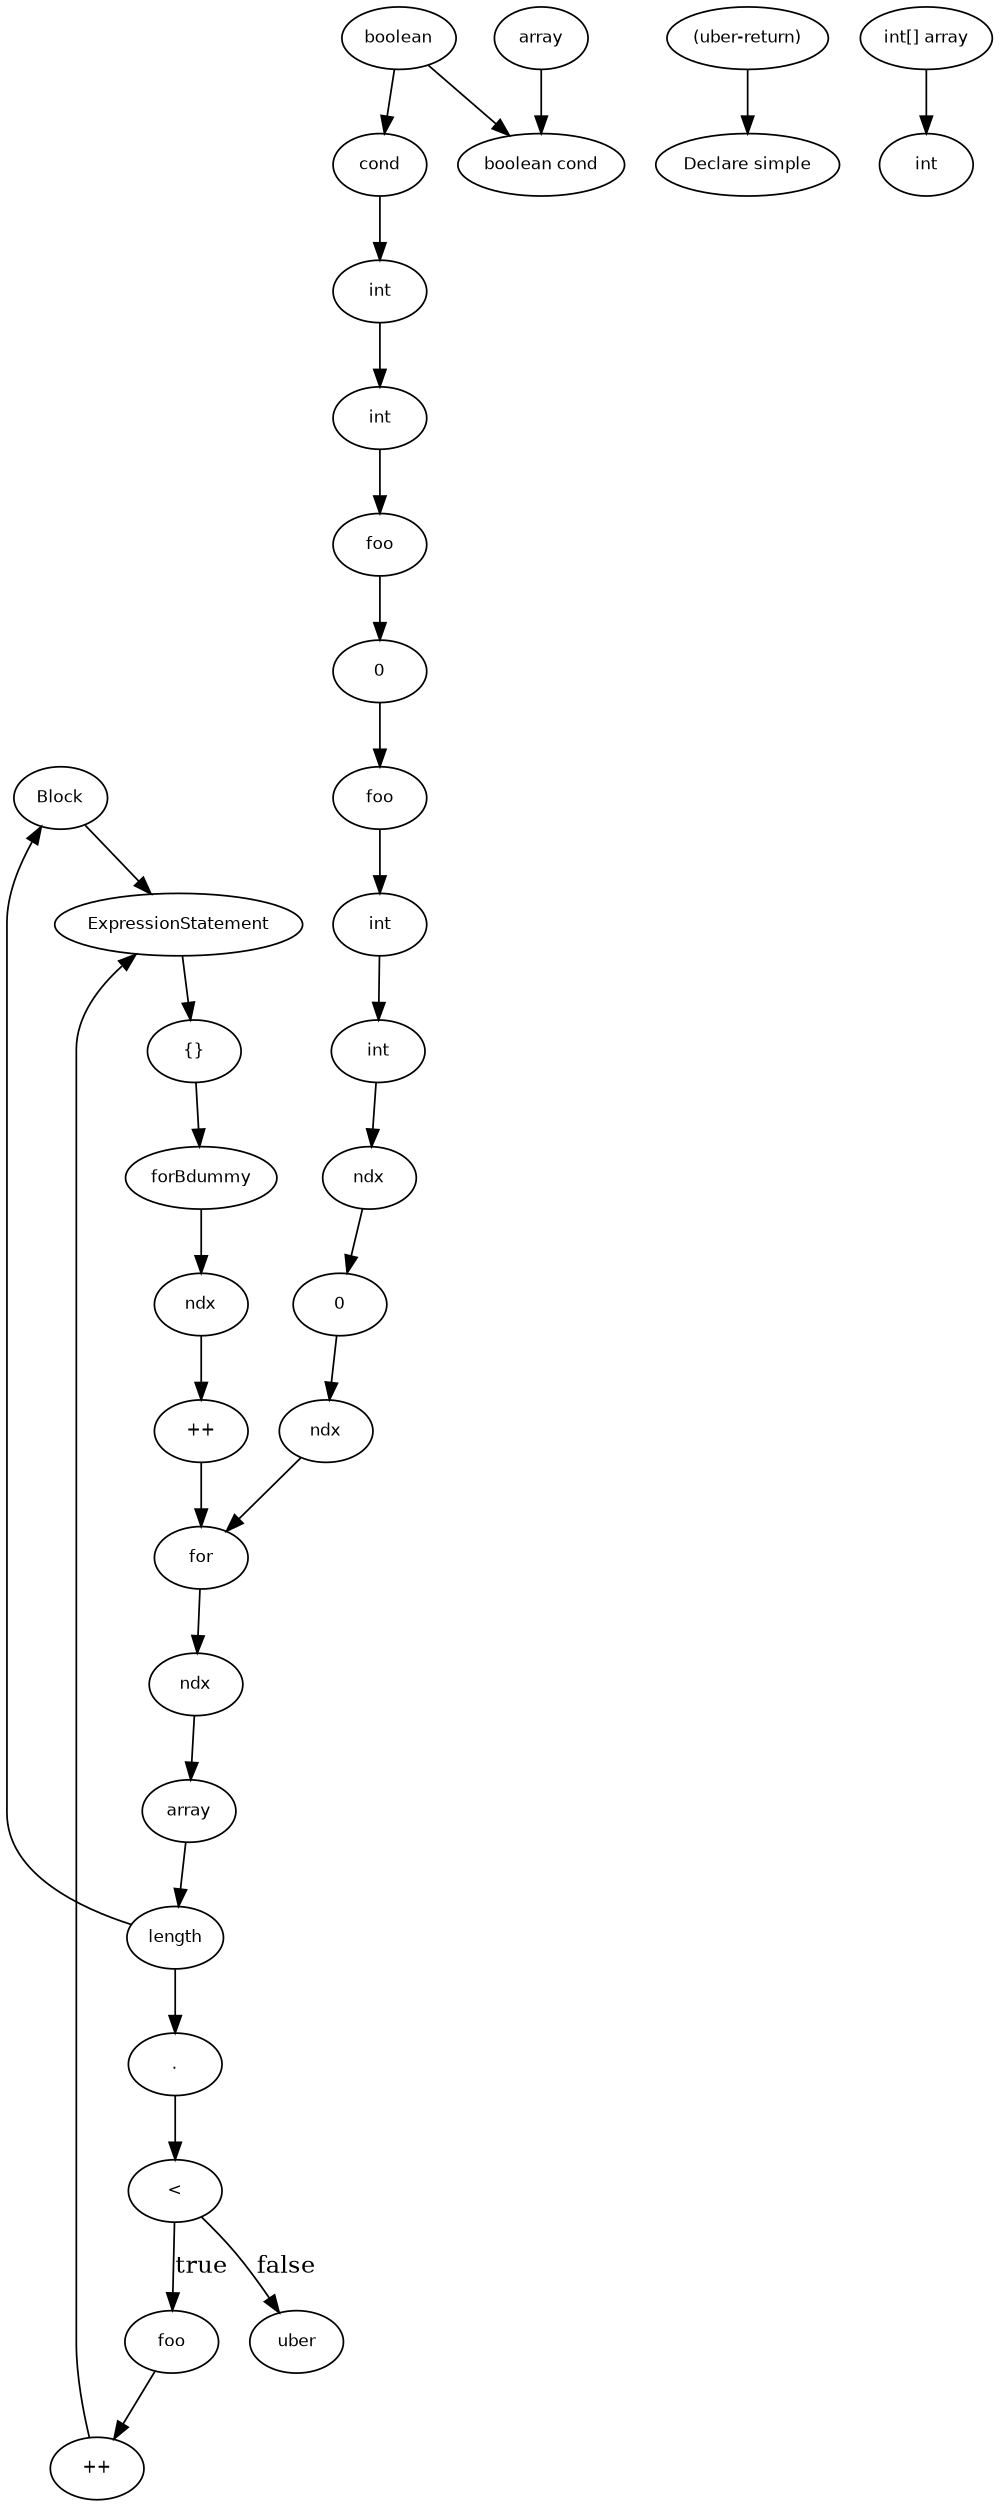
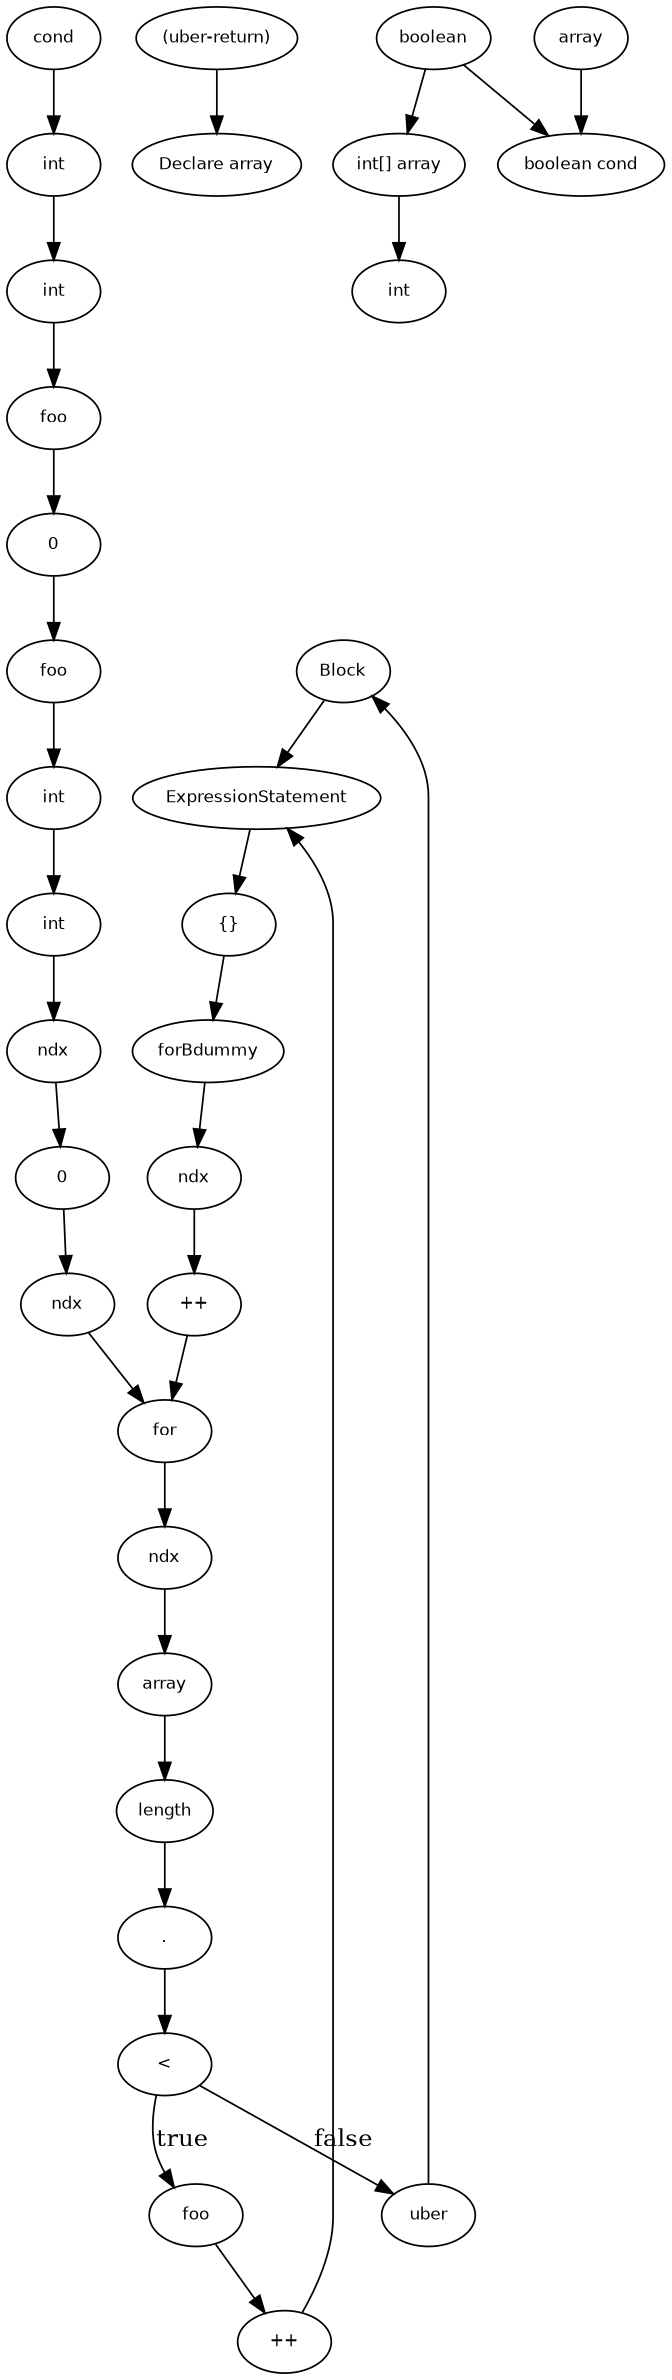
(391, 93) -> (419, 93)
(748, 165) -> (217, 165)
(7, 1414) -> (428, 1440)
